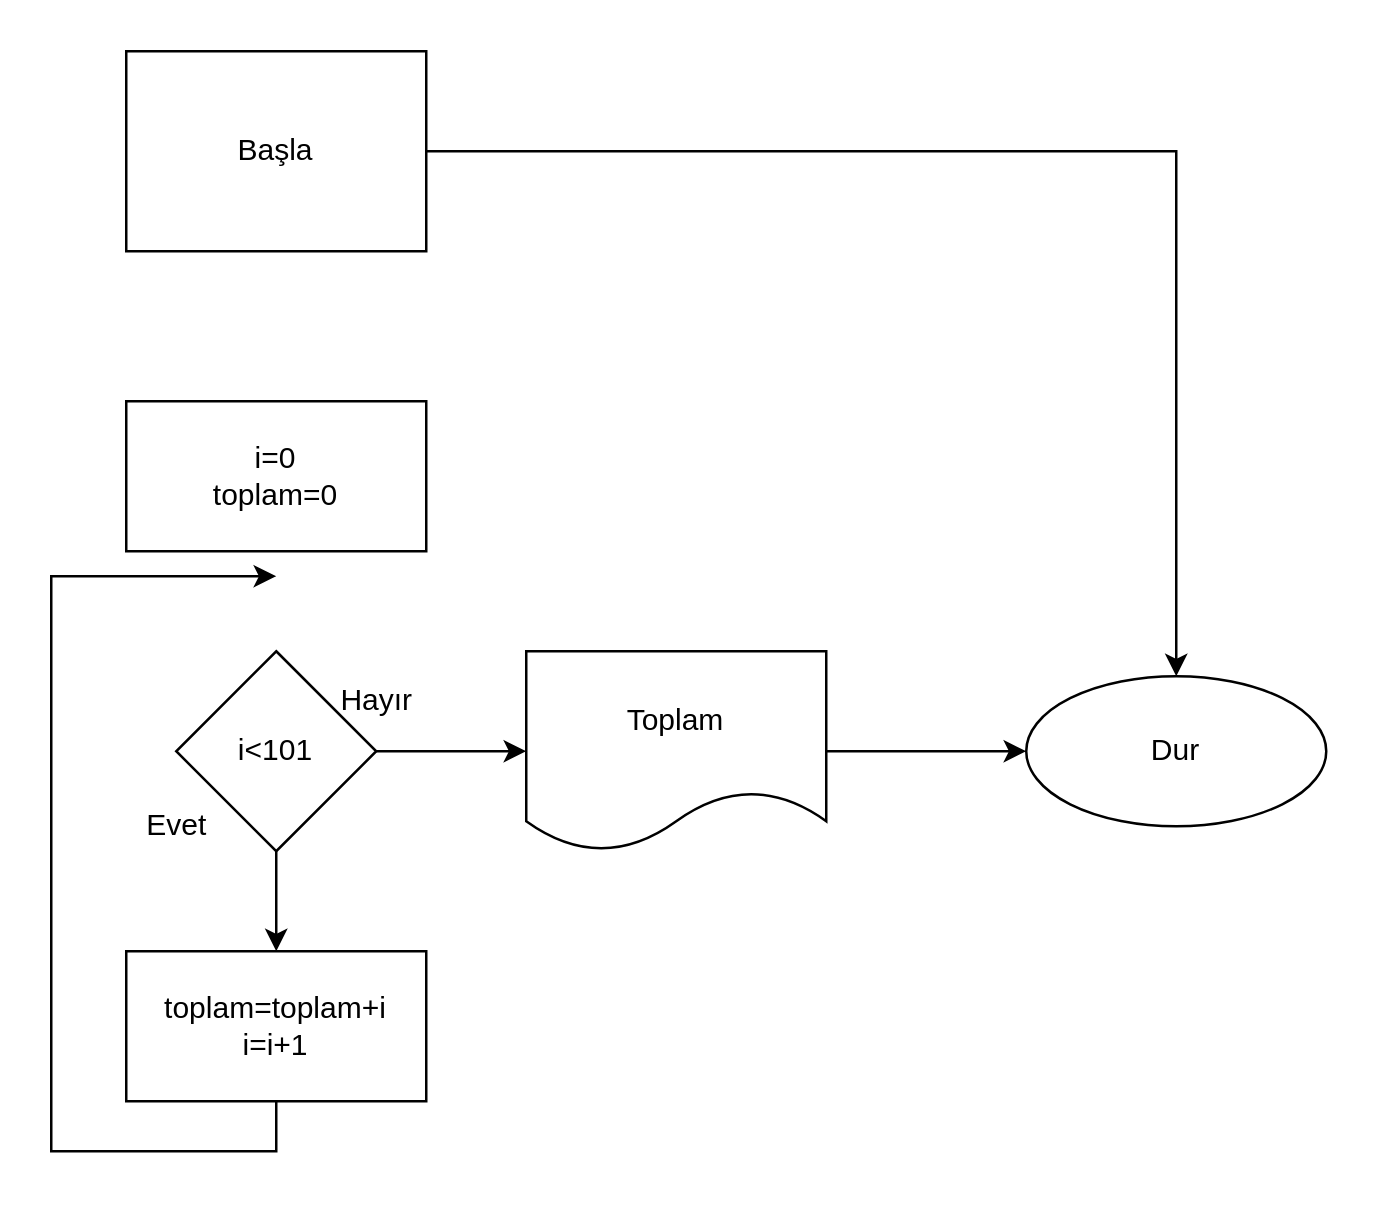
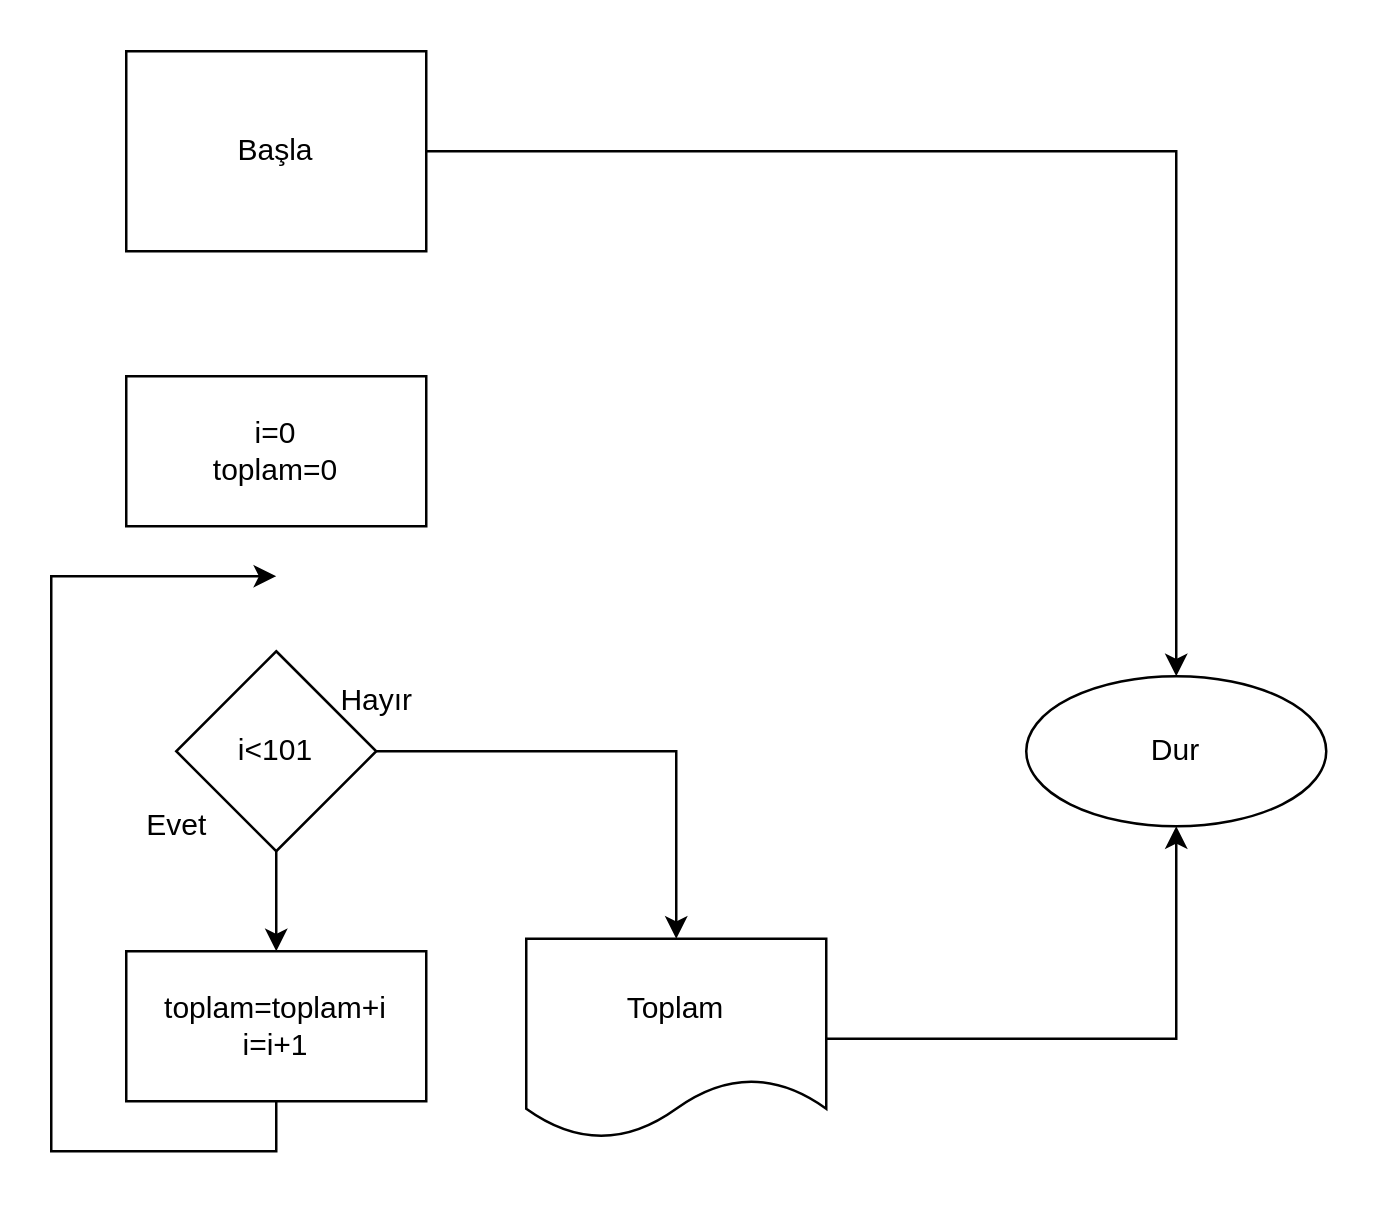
(276, 476) -> (276, 451)
(676, 751) -> (676, 1039)
